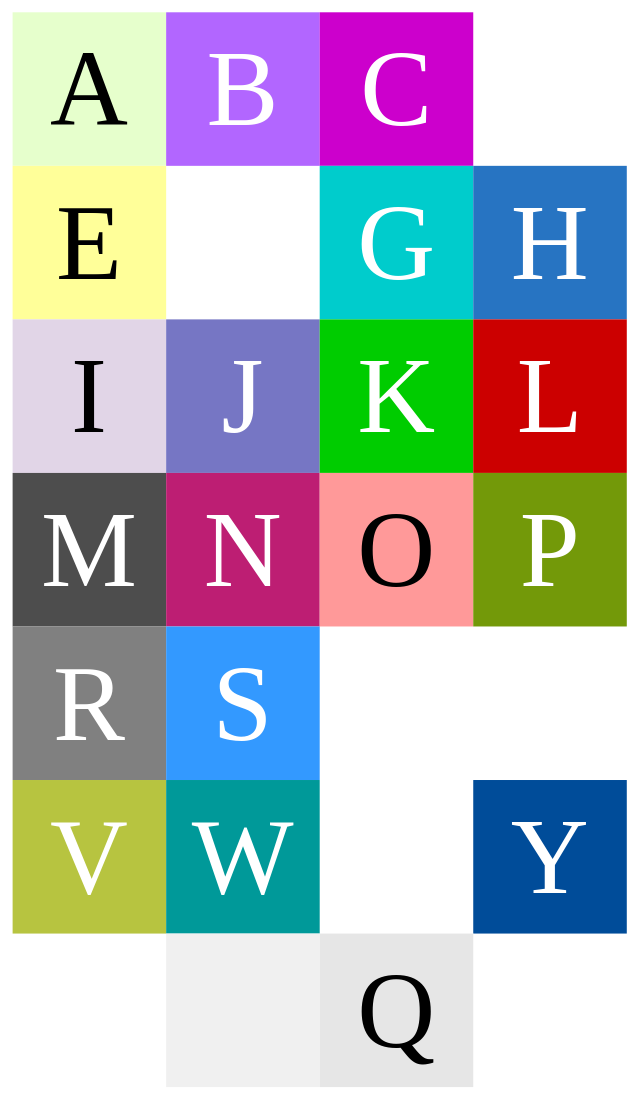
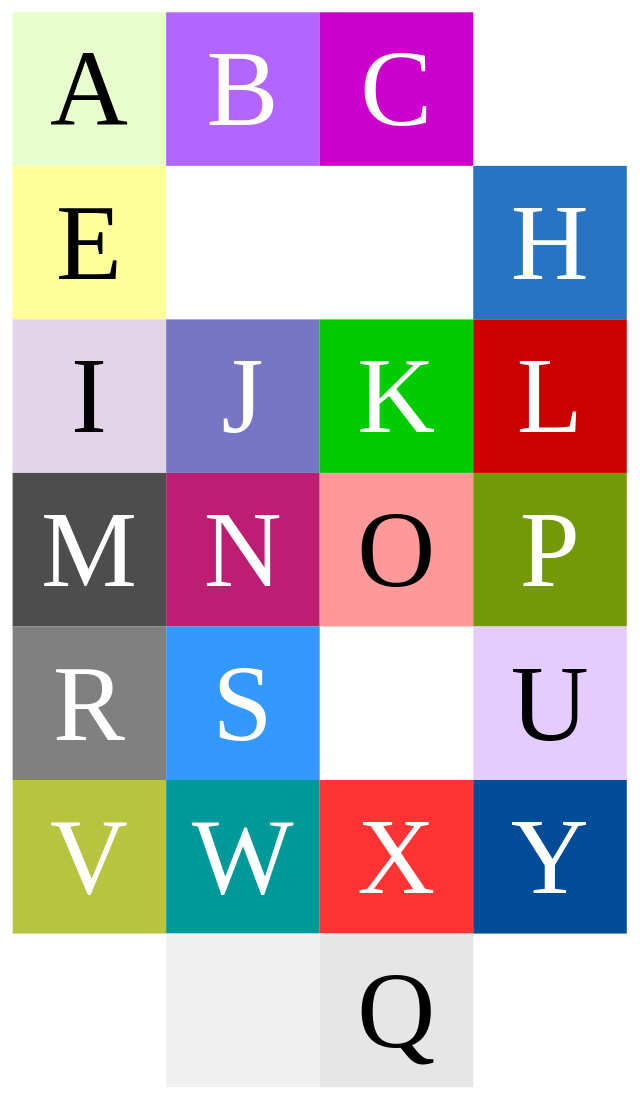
(396, 243) -> none
none -> (550, 704)
none -> (396, 857)
